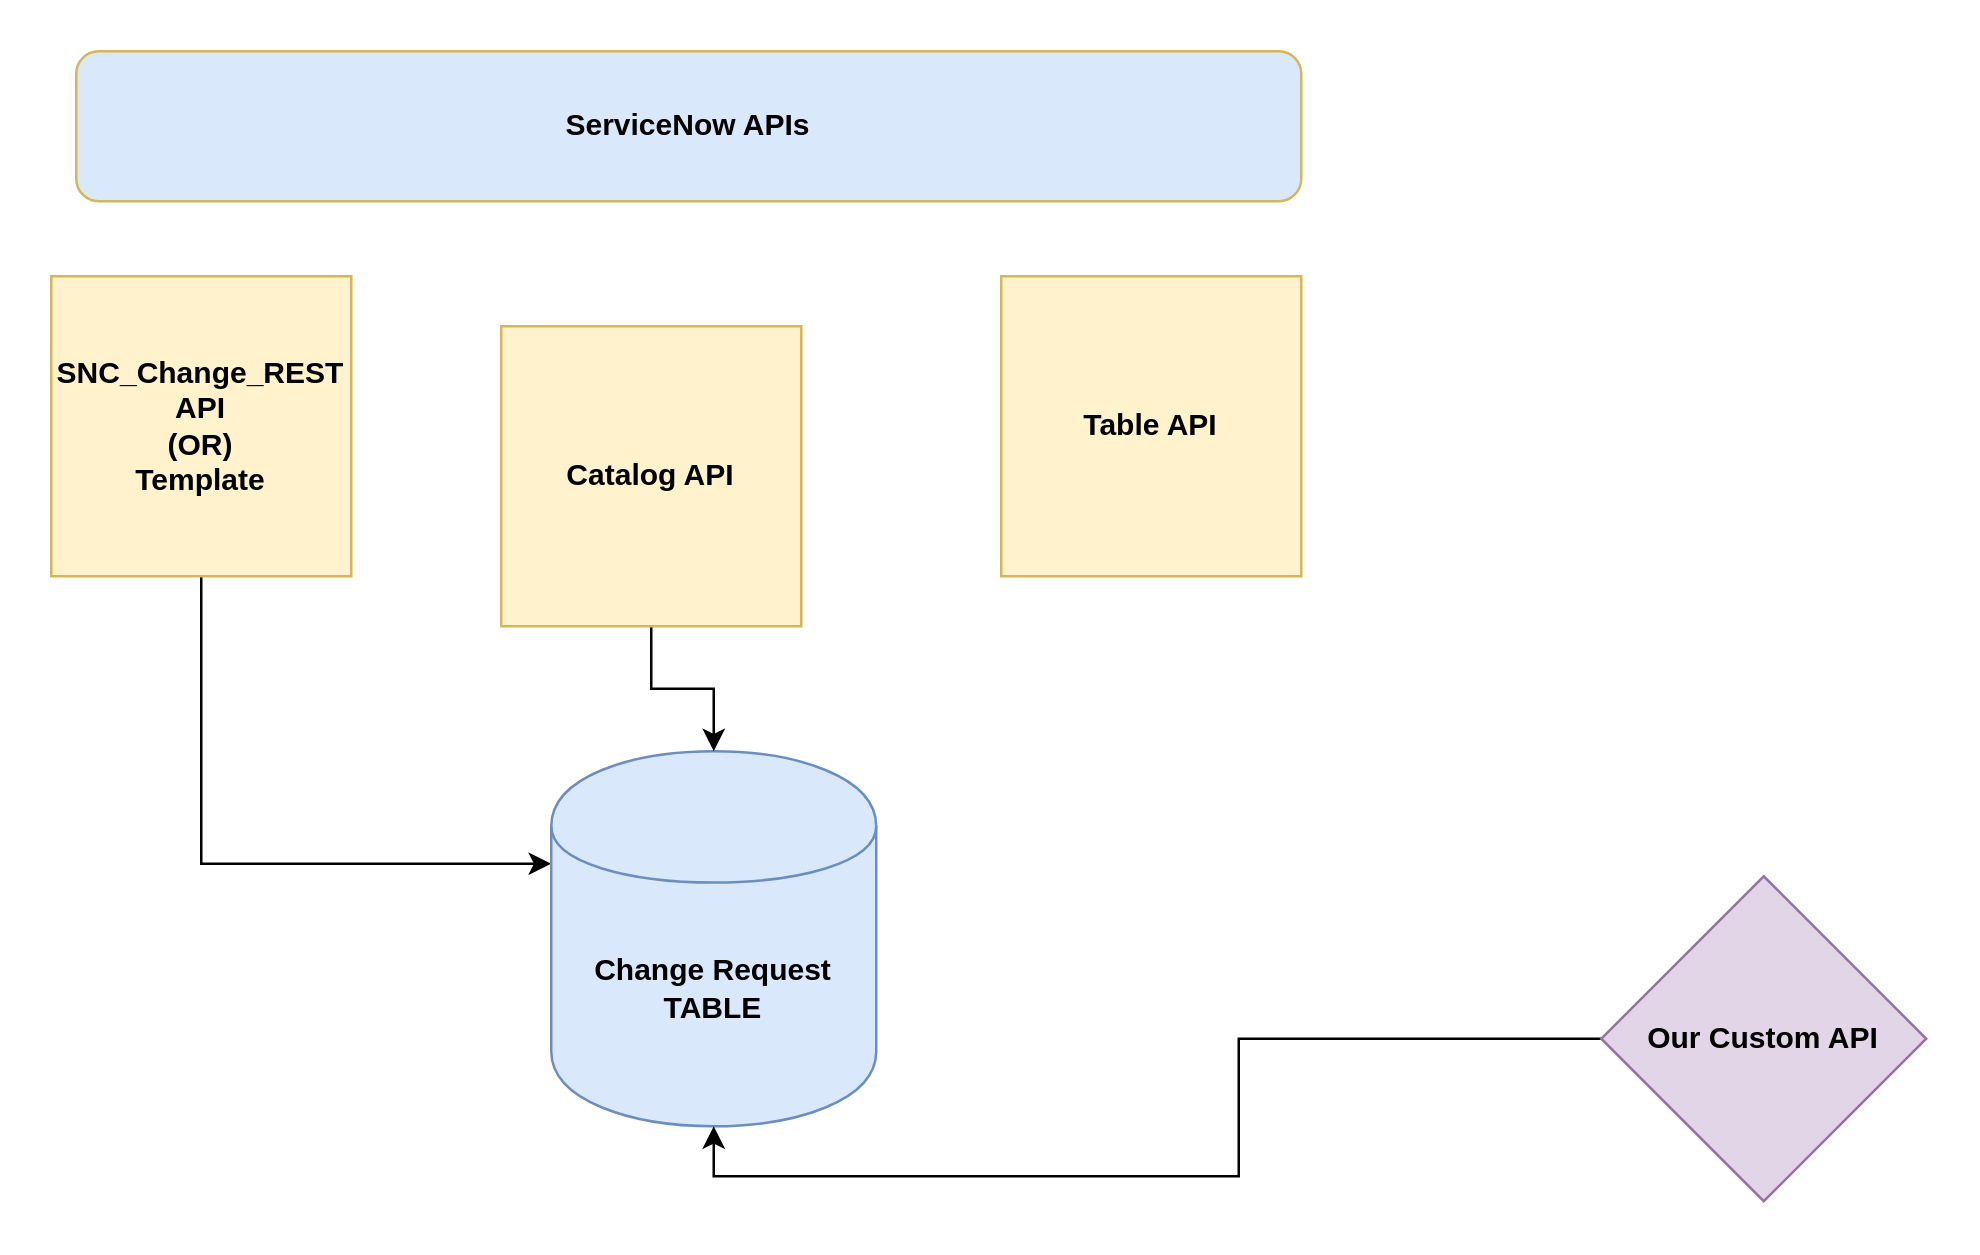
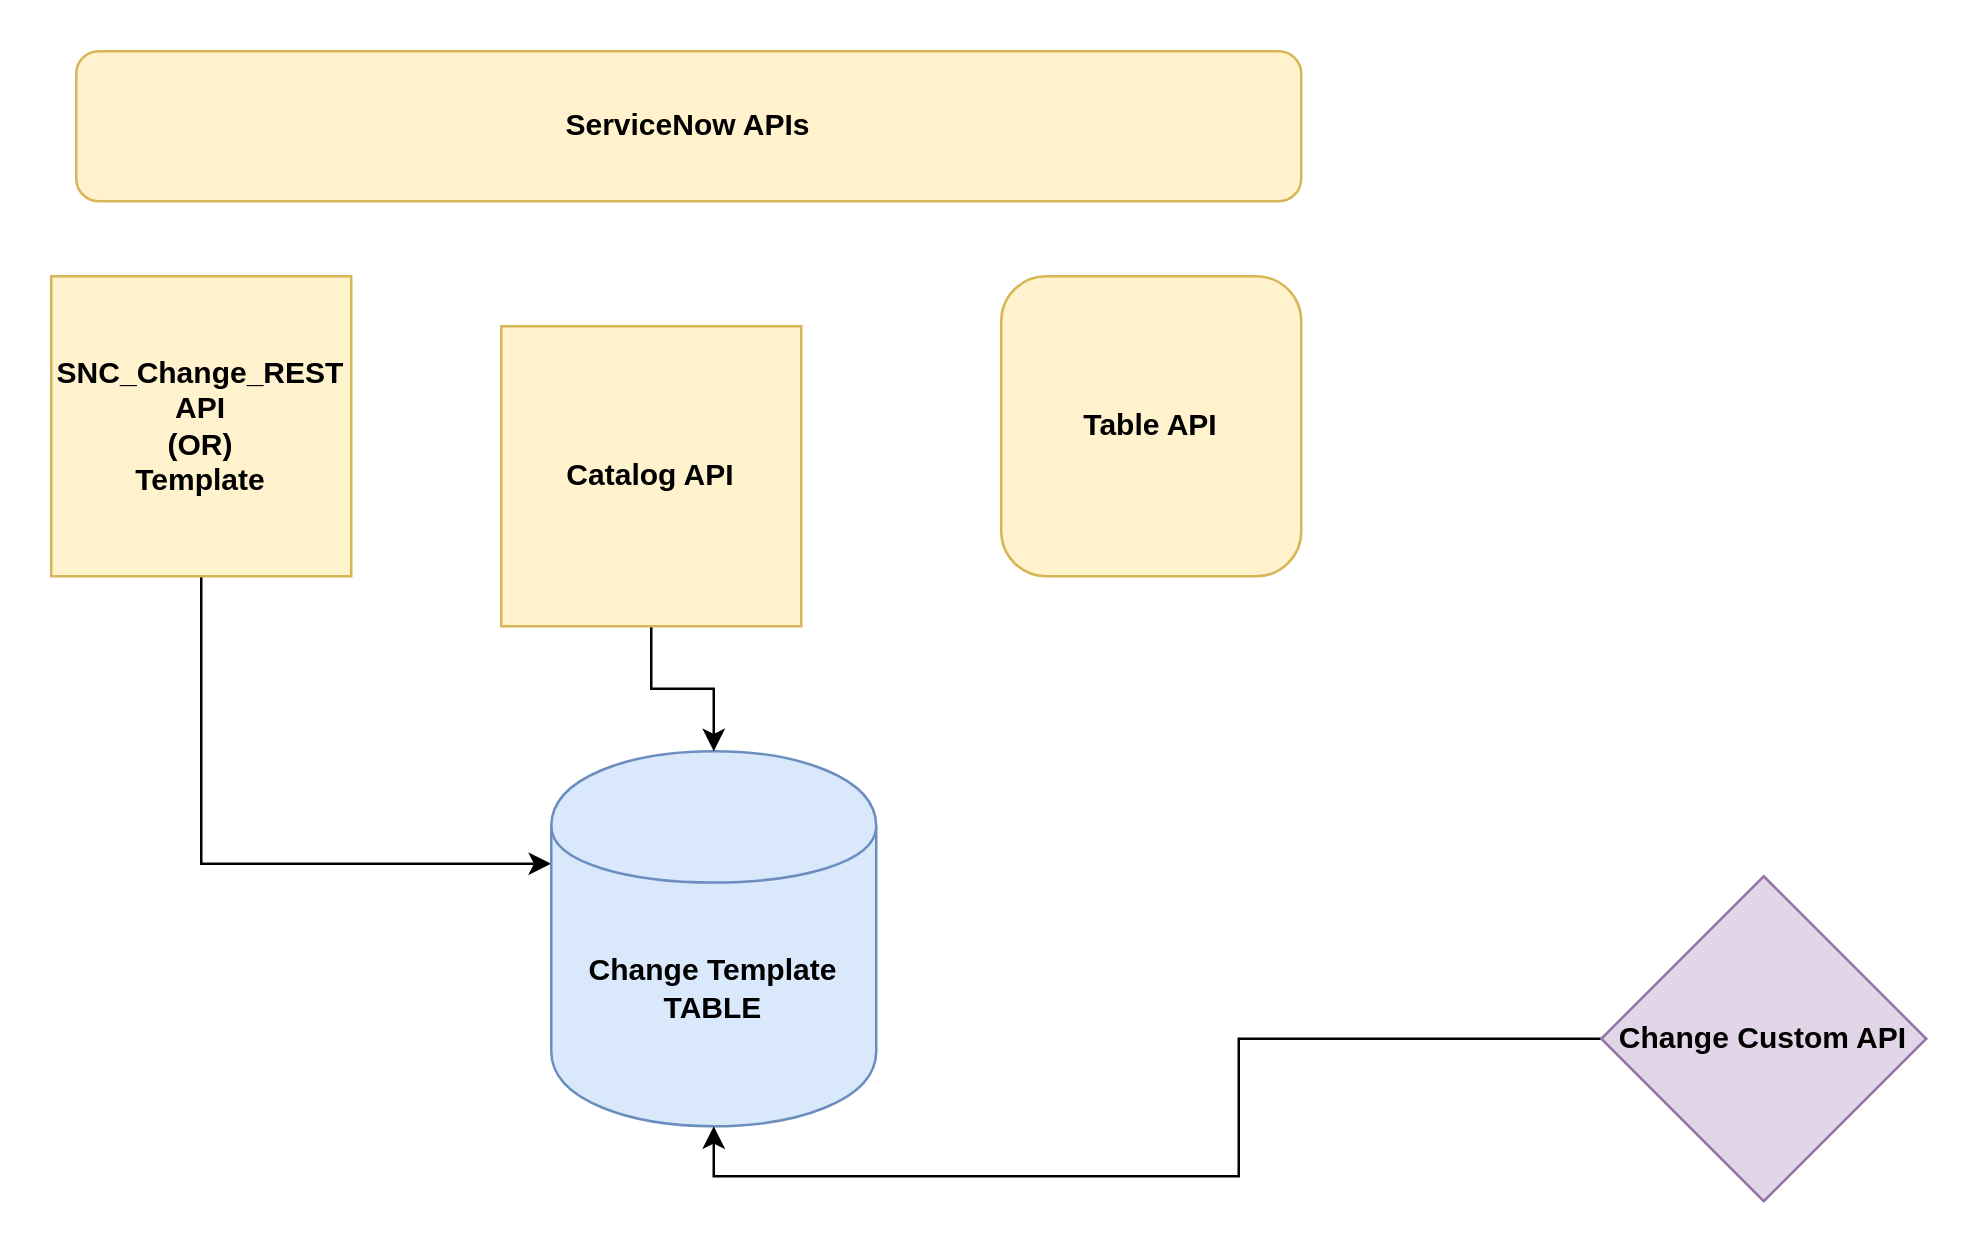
(689, 126) -> (689, 126)
(1151, 426) -> (1151, 426)
(714, 989) -> (714, 989)
(1764, 1039) -> (1764, 1039)
